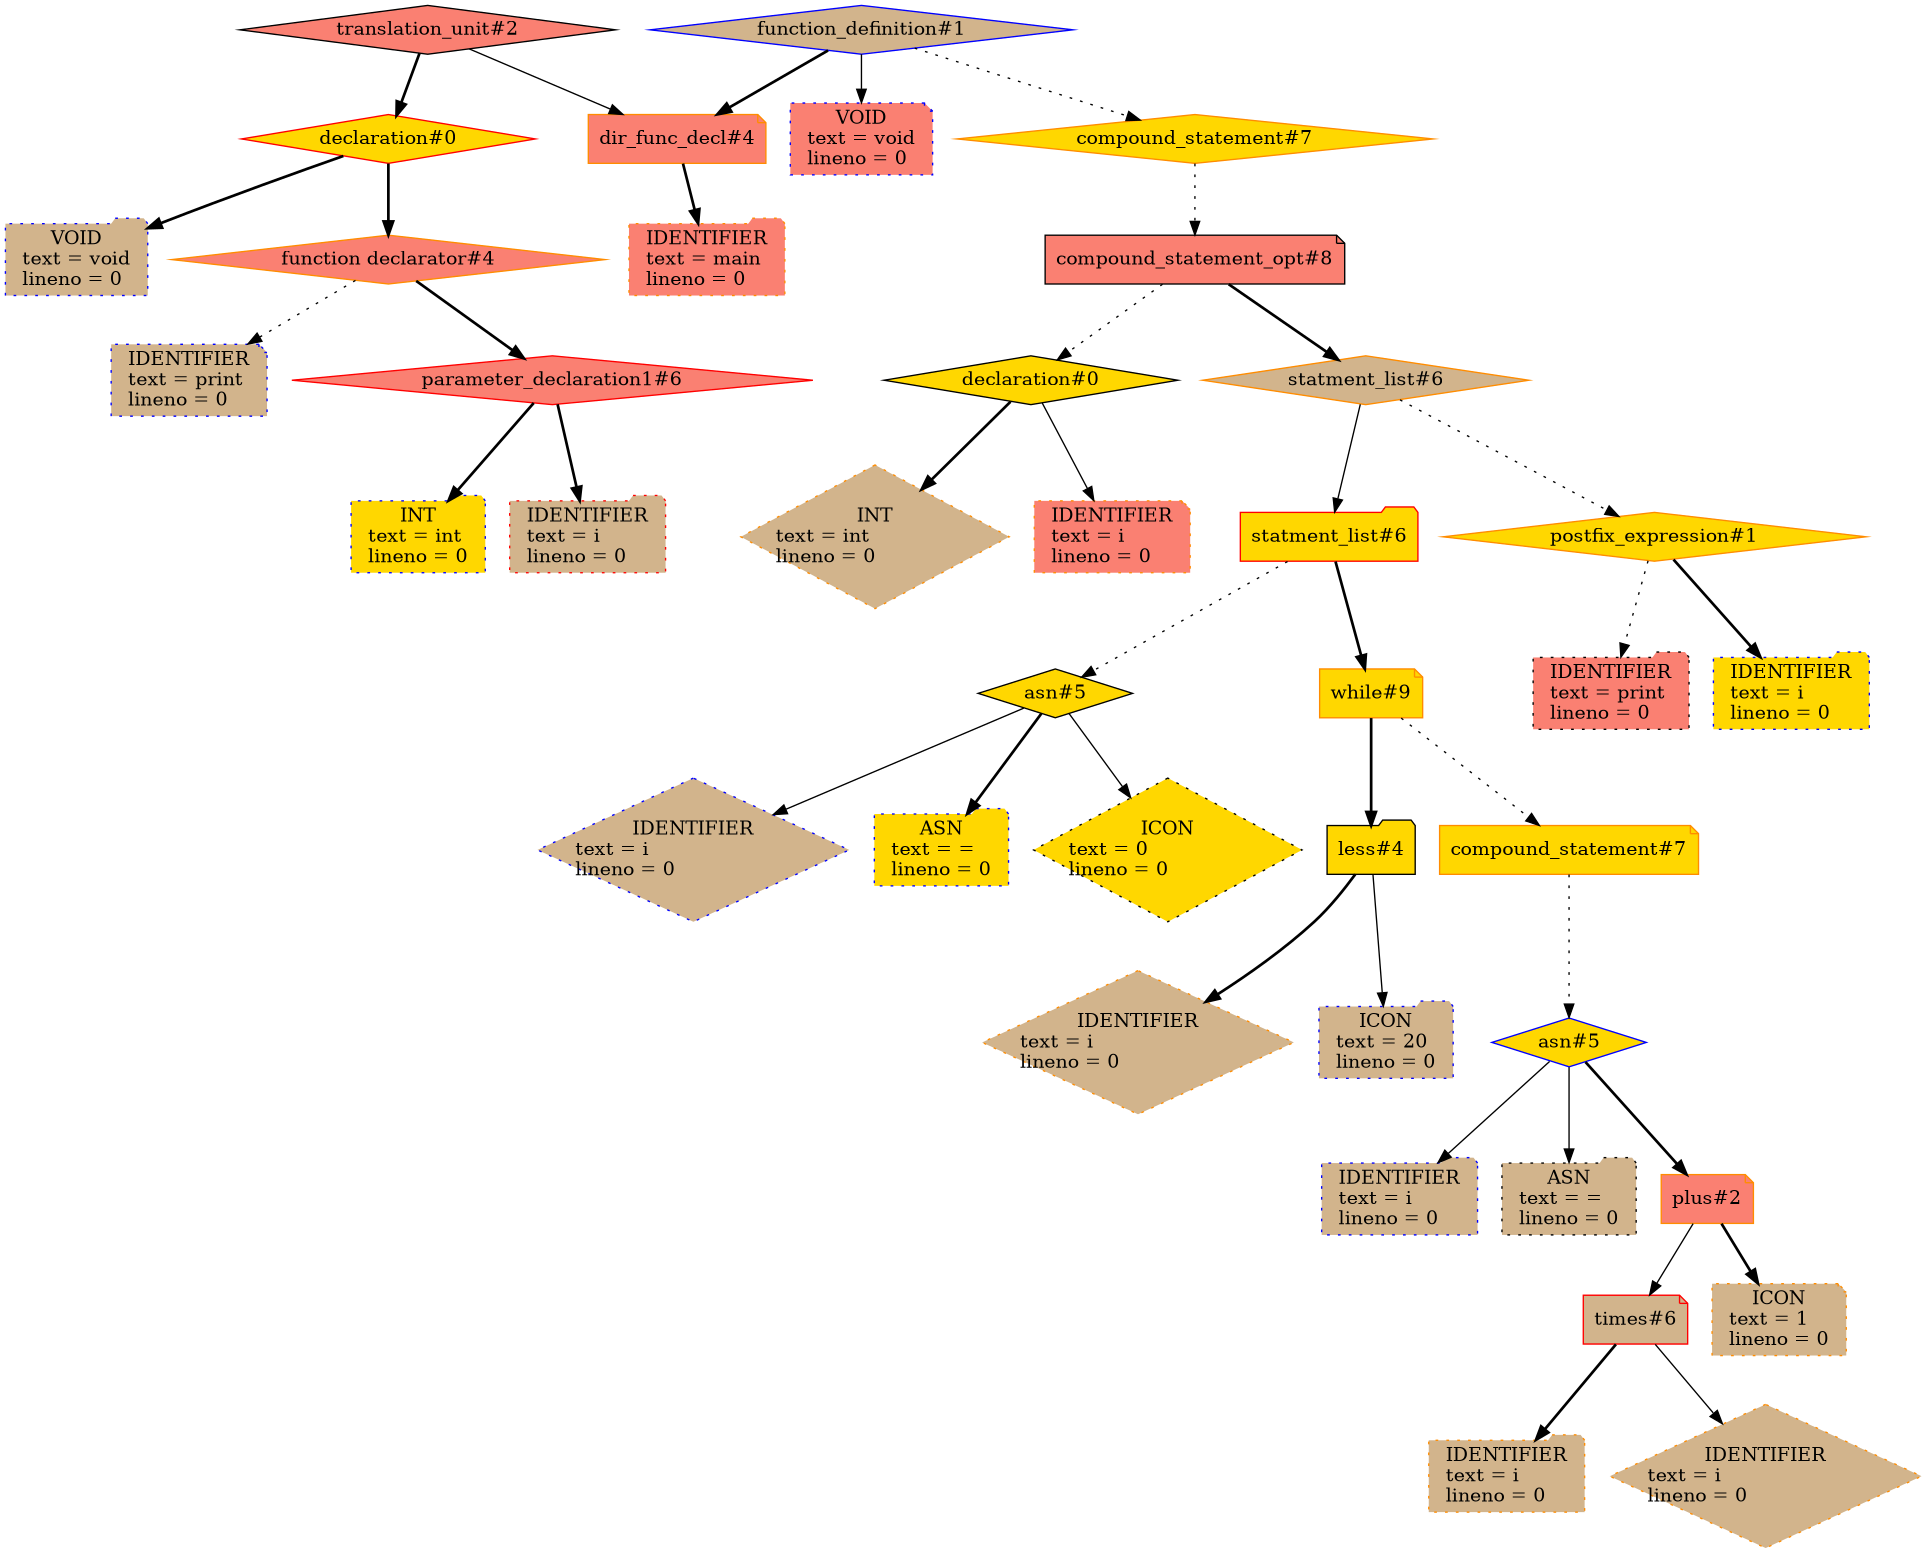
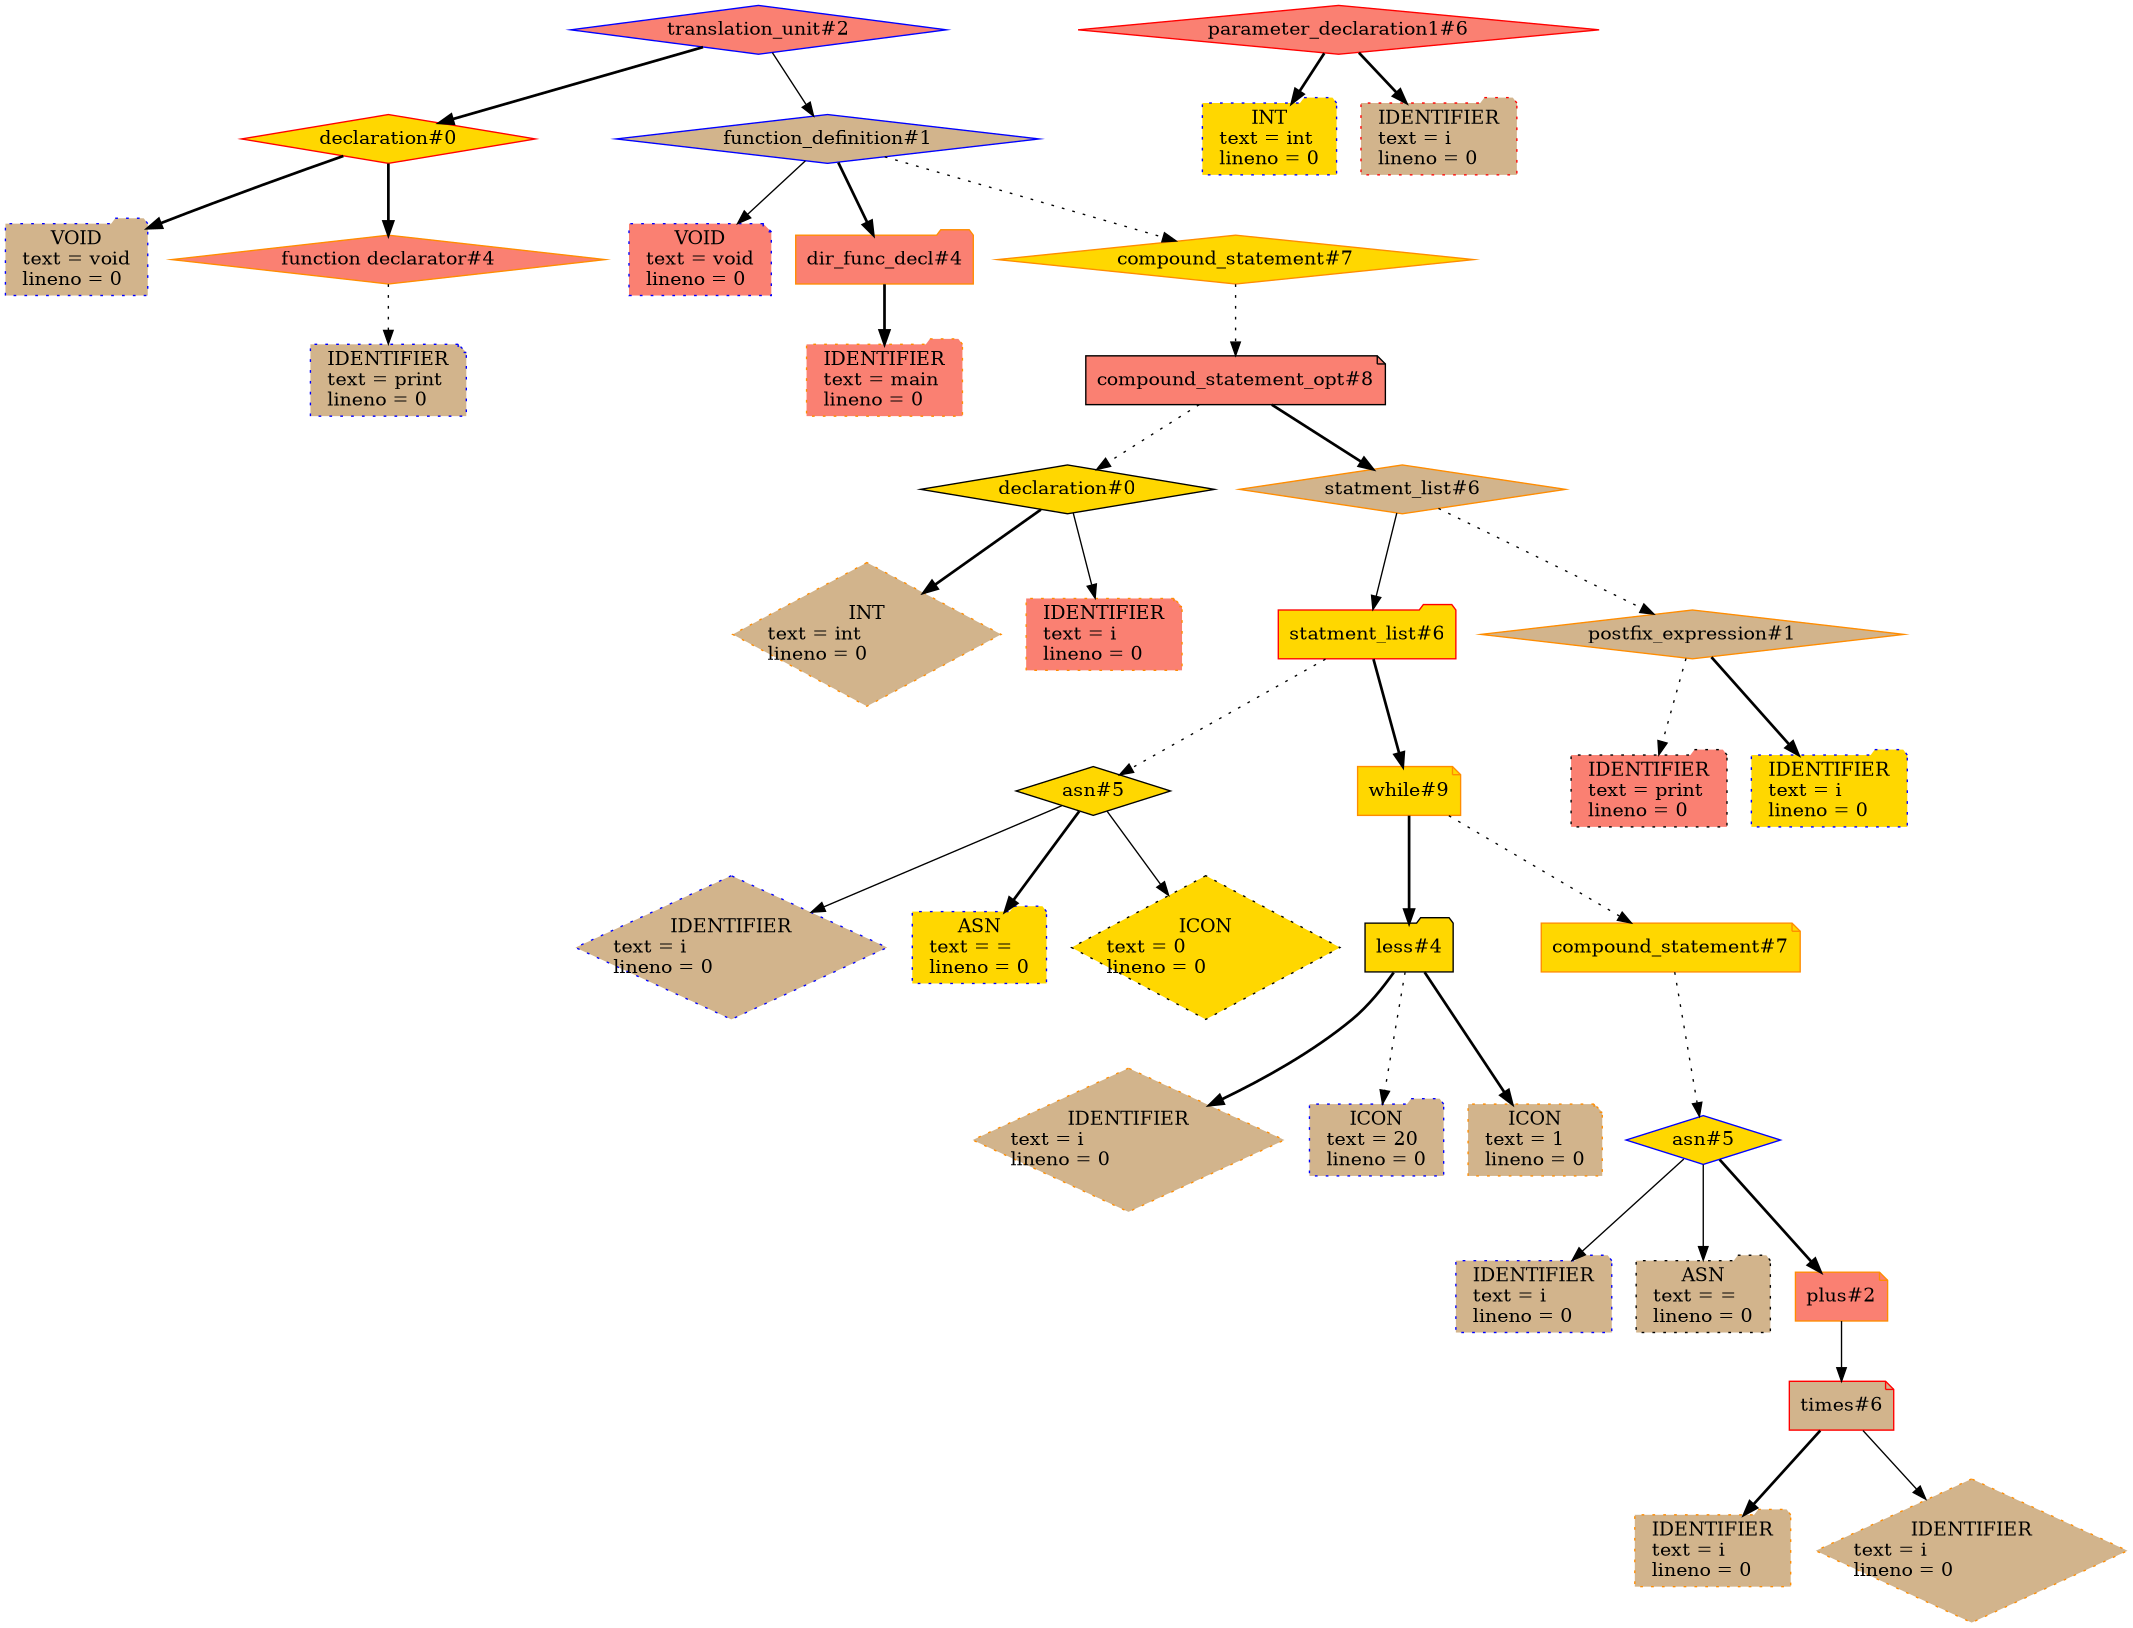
(428, 30) -> (758, 30)
(540, 79) -> (789, 79)
(677, 139) -> (884, 260)
(464, 316) -> none
(1654, 537) -> (1692, 634)
(1378, 934) -> (1395, 1031)
(1736, 1248) -> (1465, 1032)
